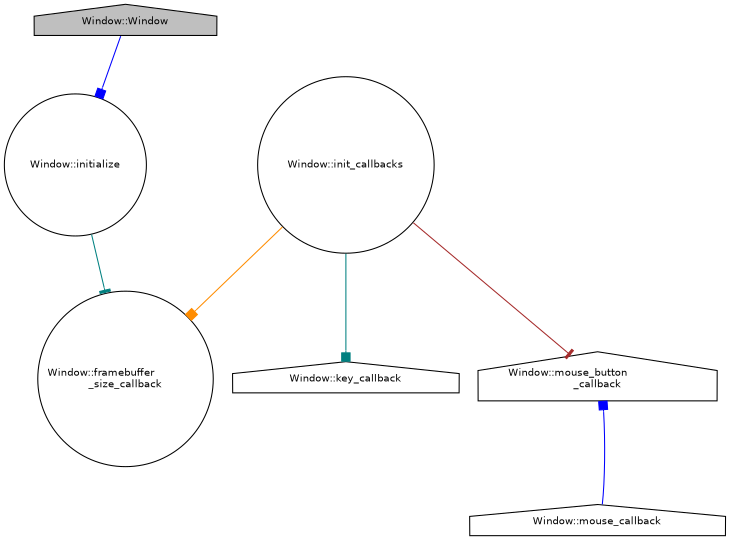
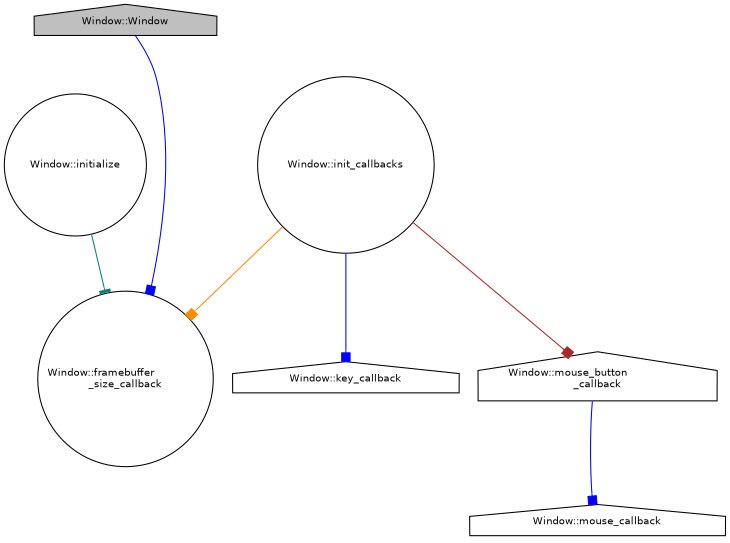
(112, 62) -> (166, 158)
(490, 287) -> (490, 287)
(346, 302) -> (346, 302)
(605, 458) -> (591, 448)
